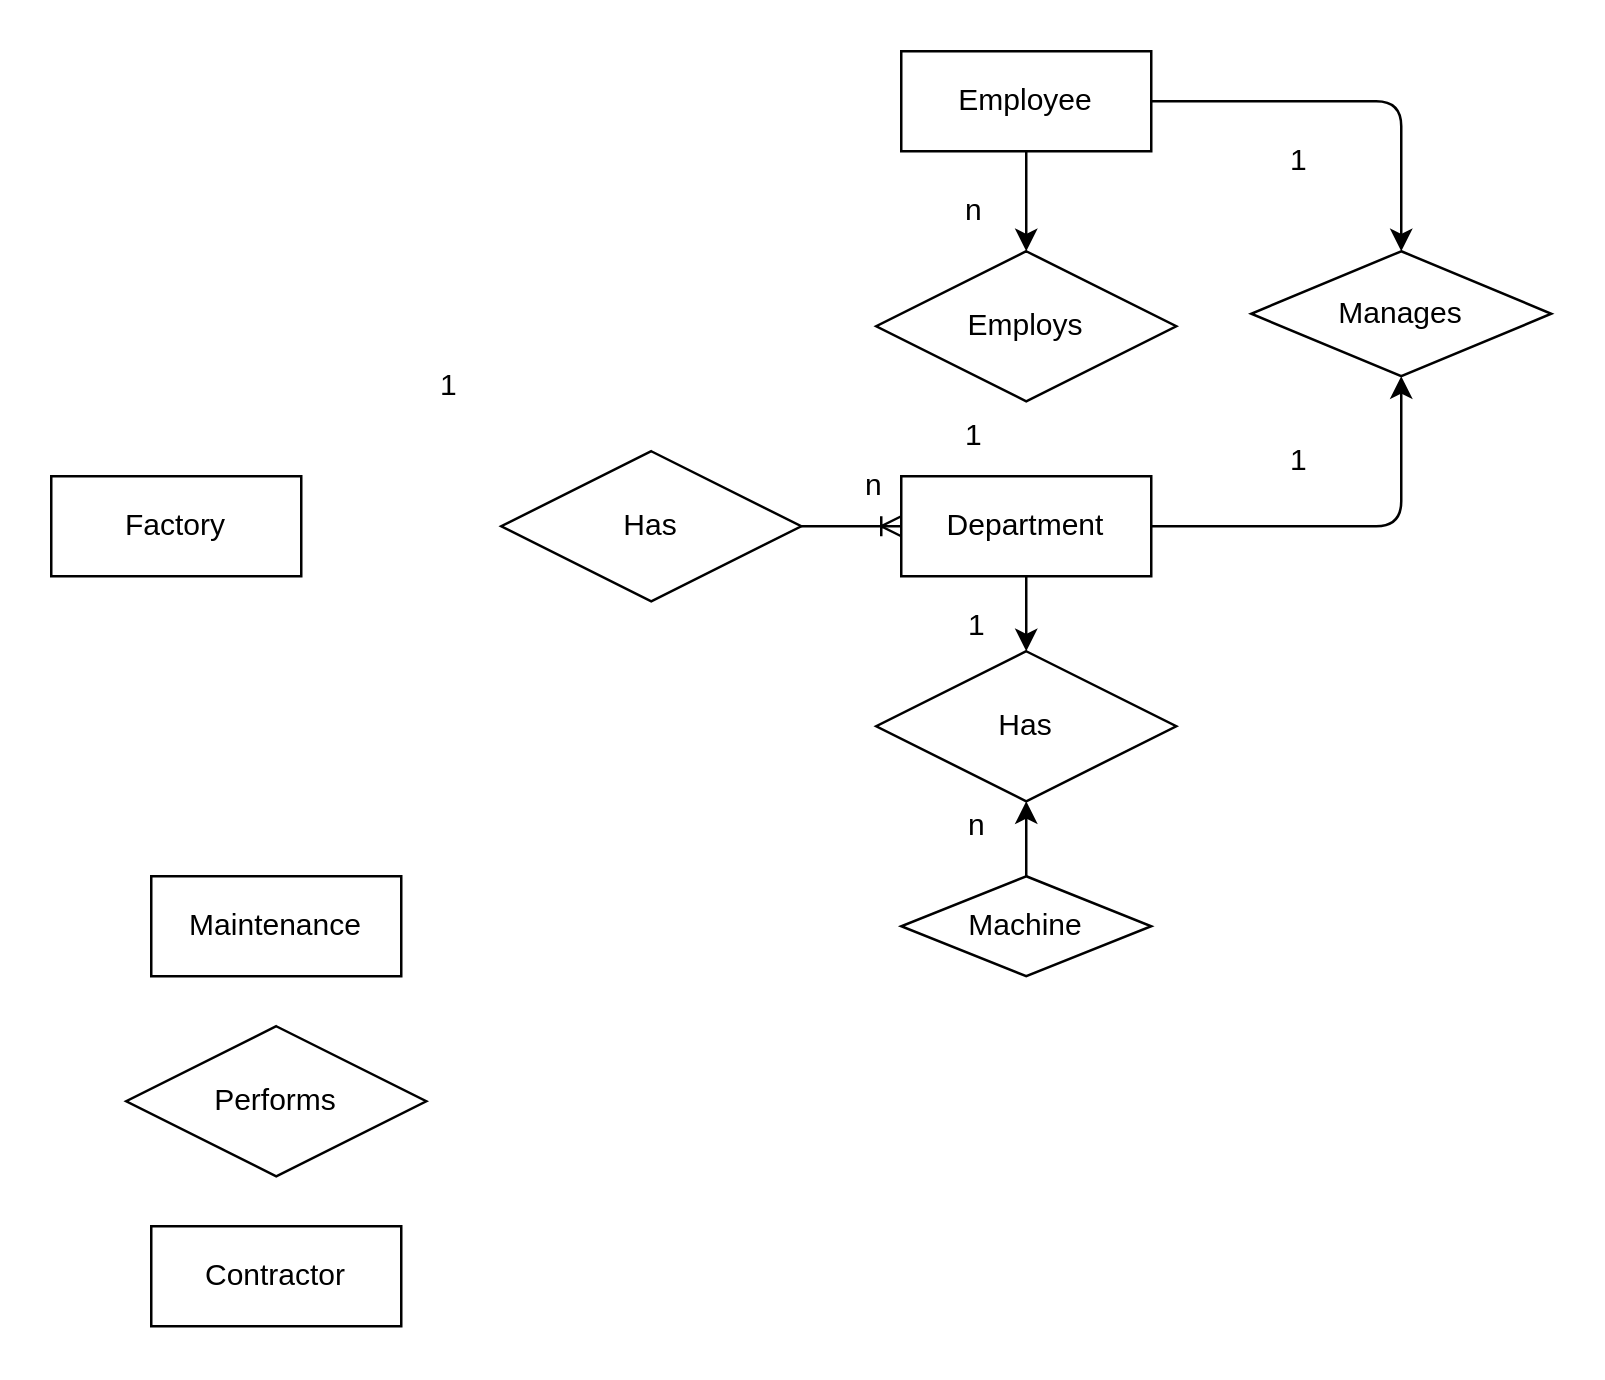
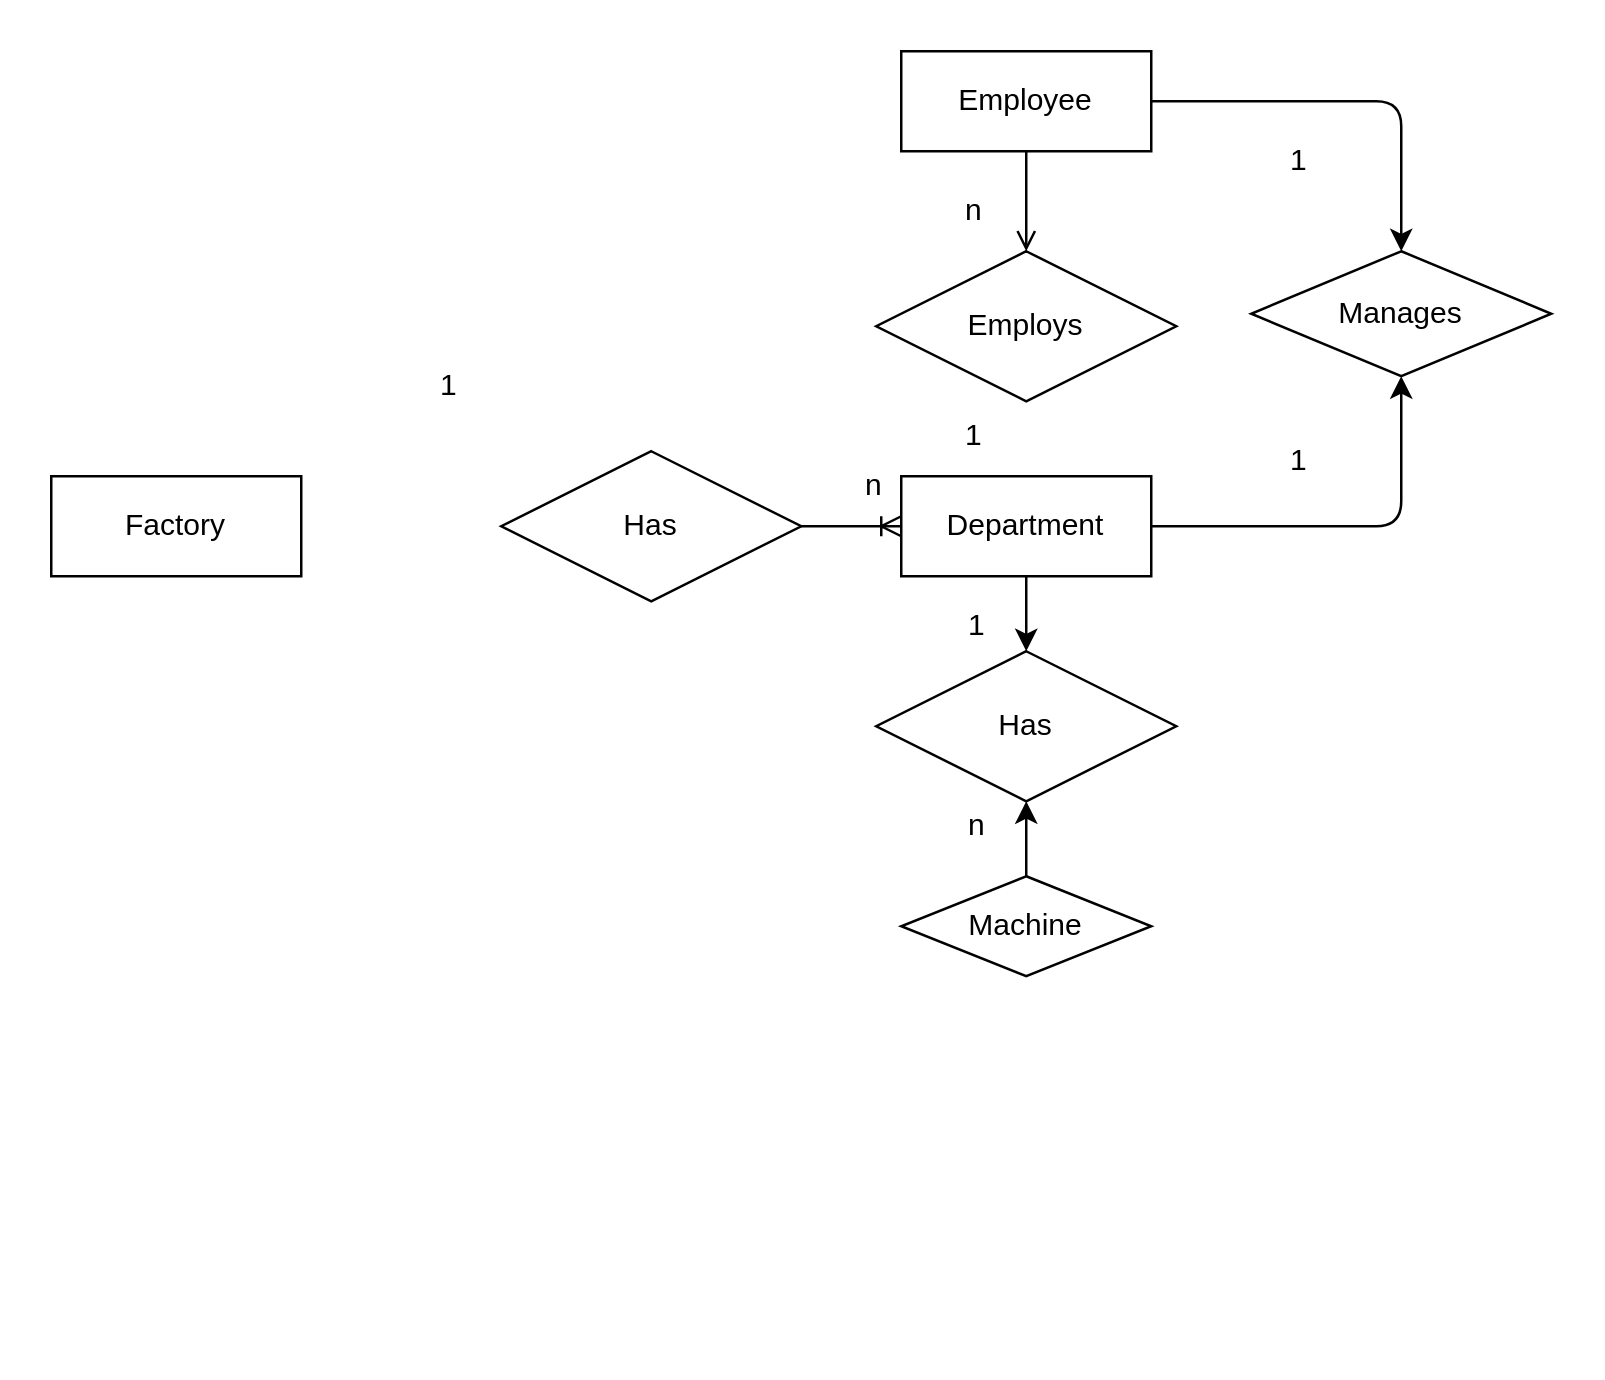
(1026, 233) -> (1026, 237)
(276, 926) -> none
(276, 1101) -> none
(276, 1276) -> none
